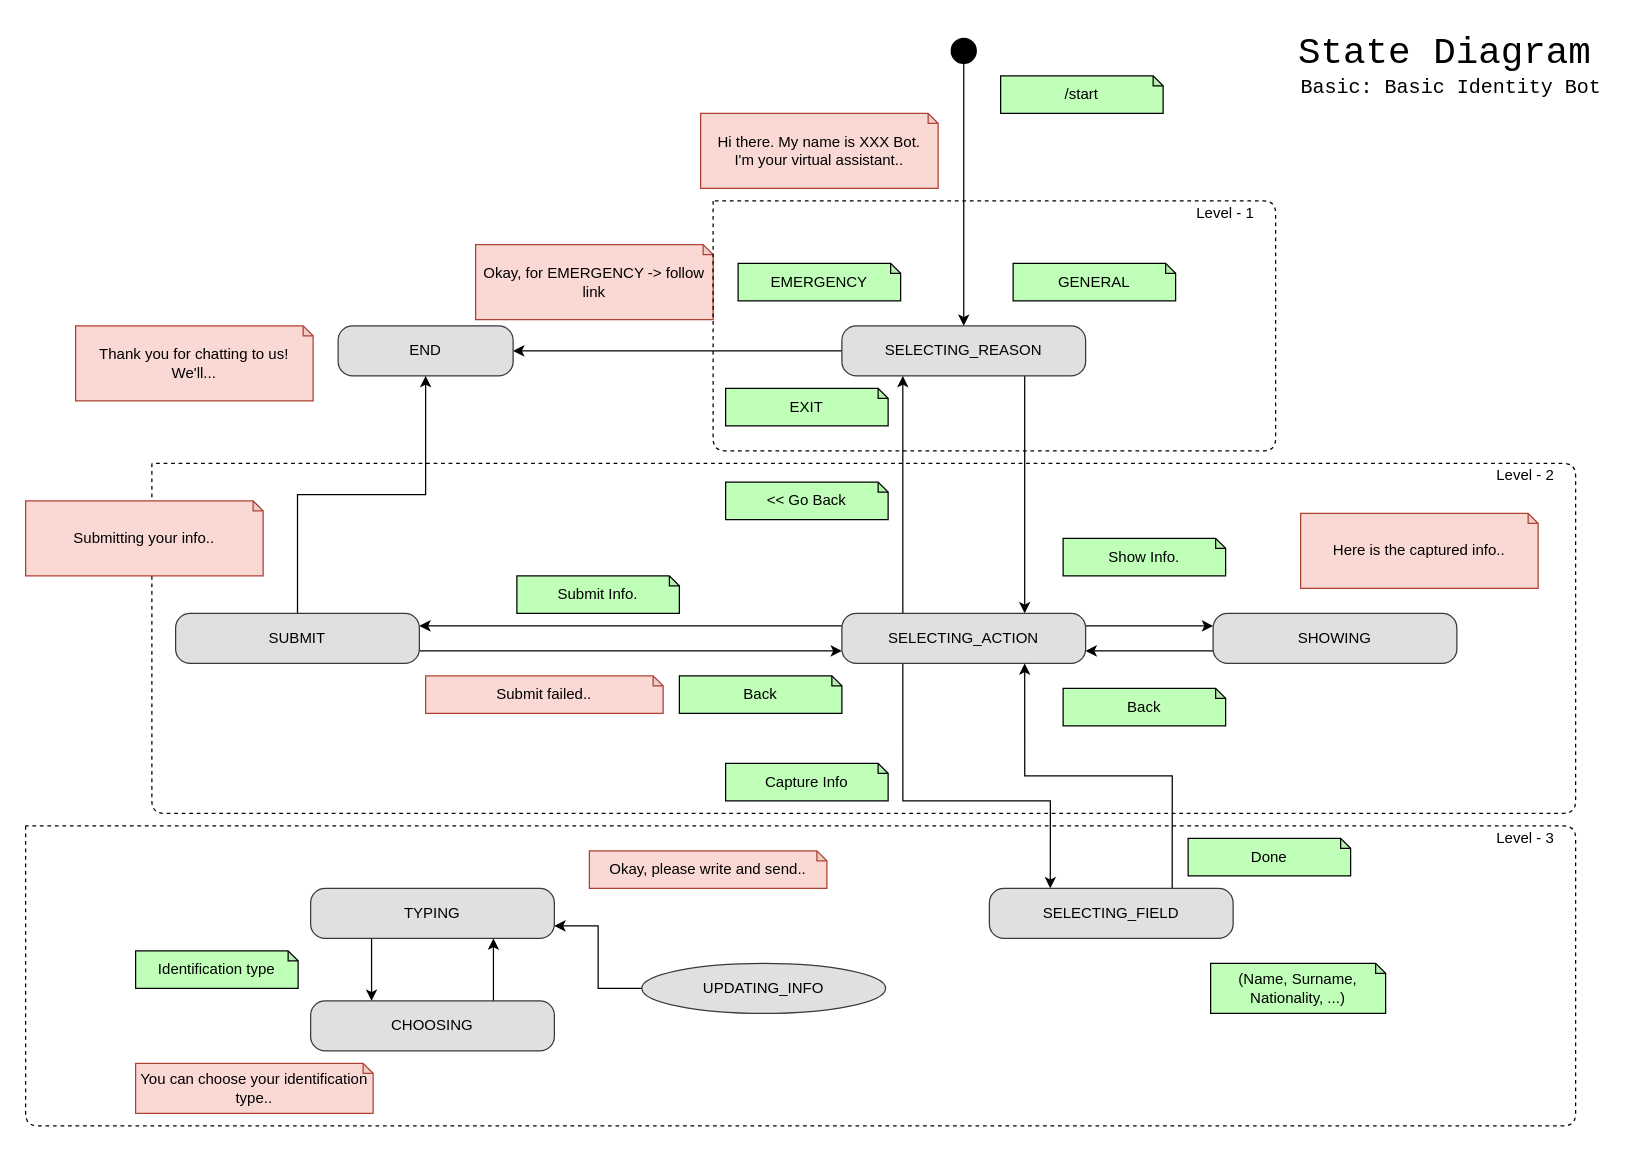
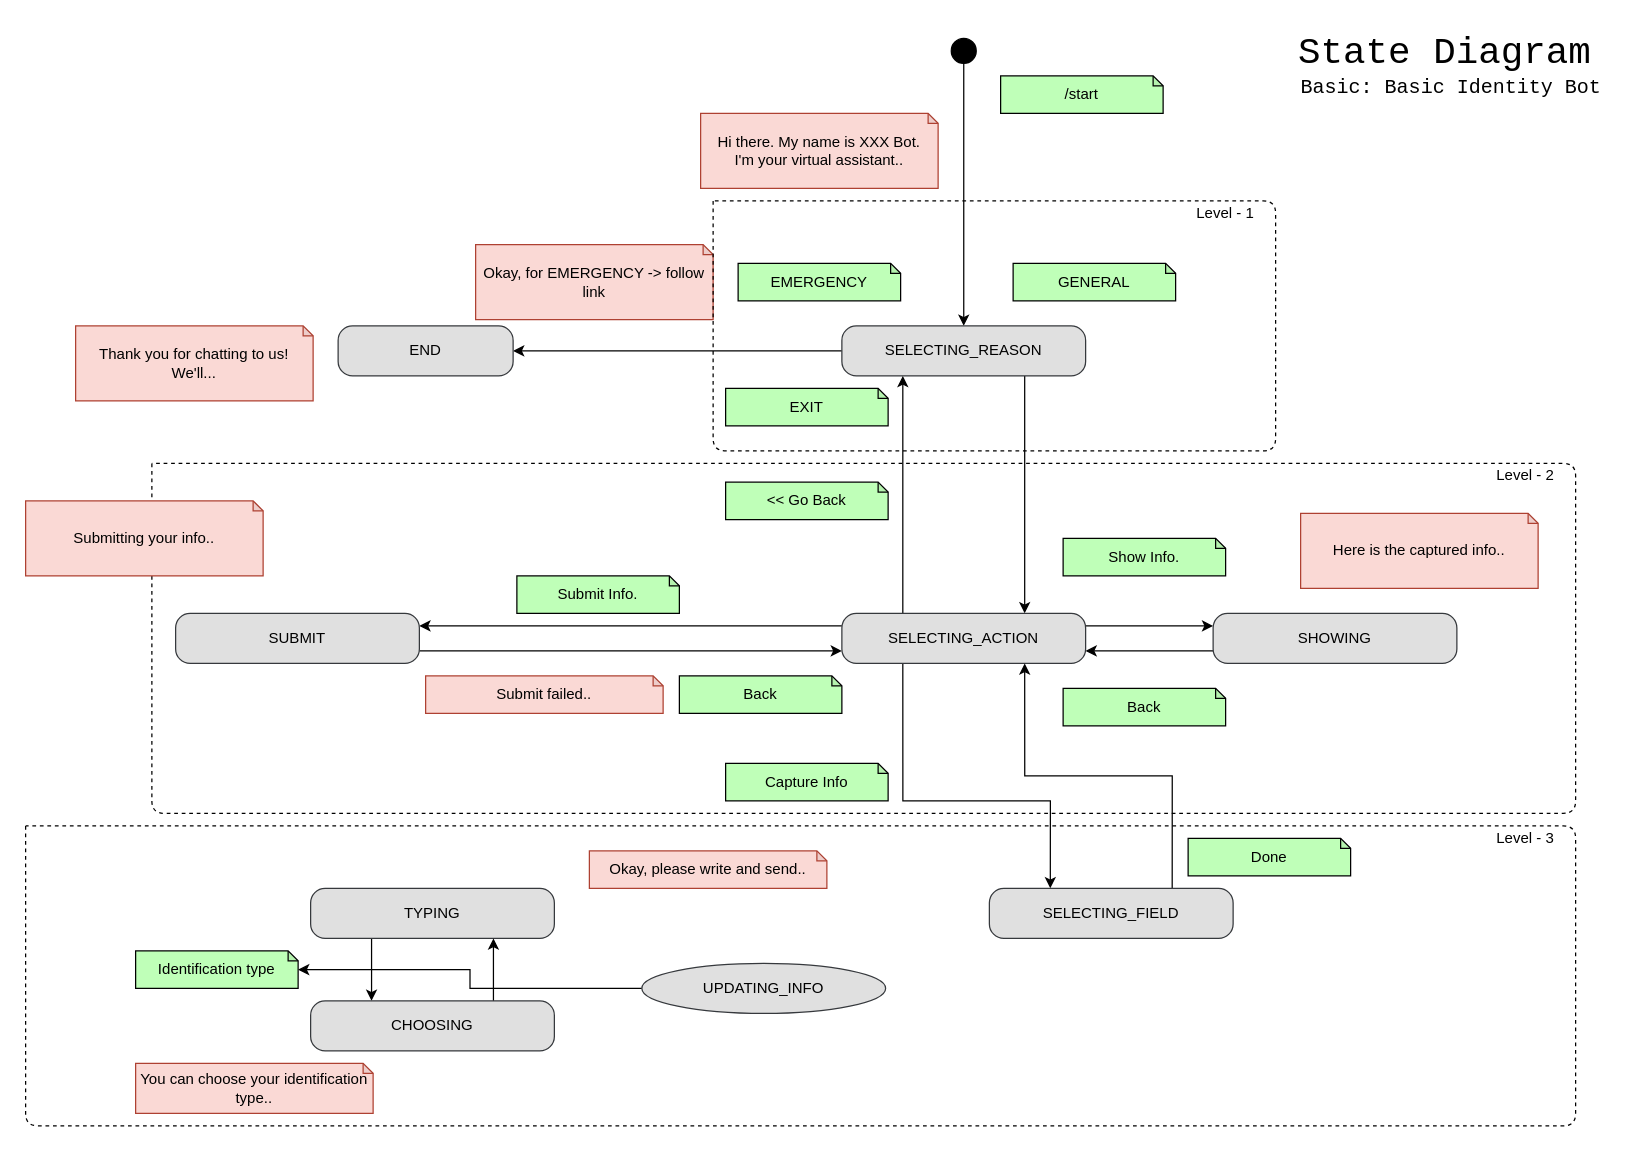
(358, 494) -> none
(598, 941) -> (462, 969)
(1298, 988) -> none
